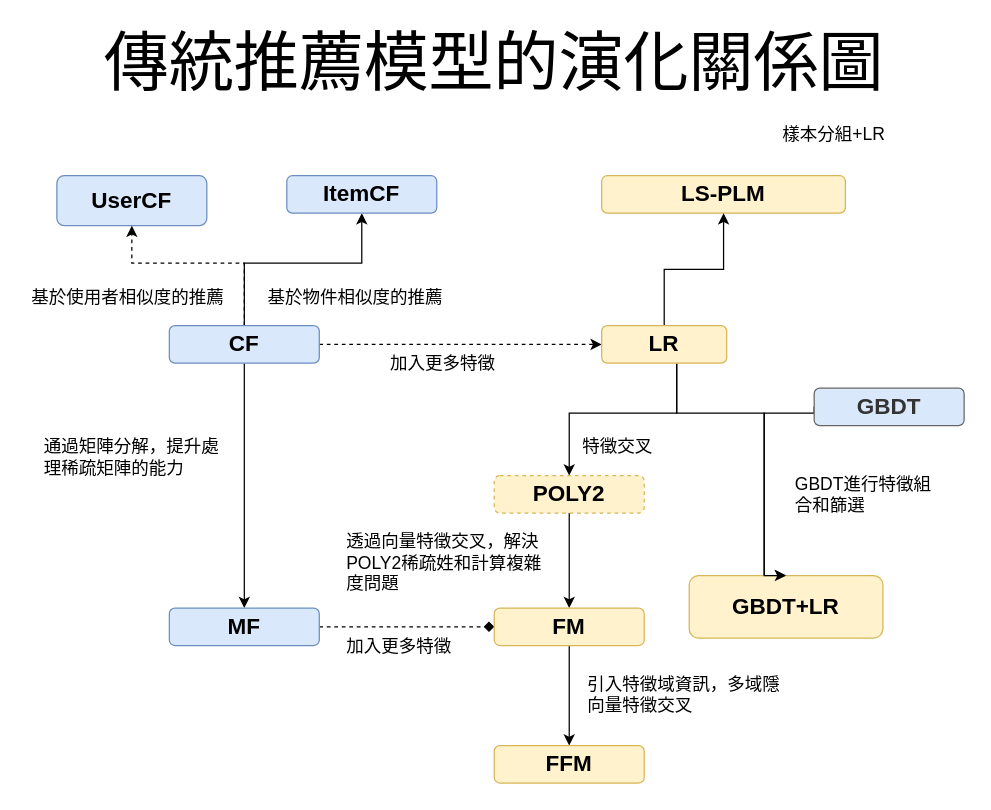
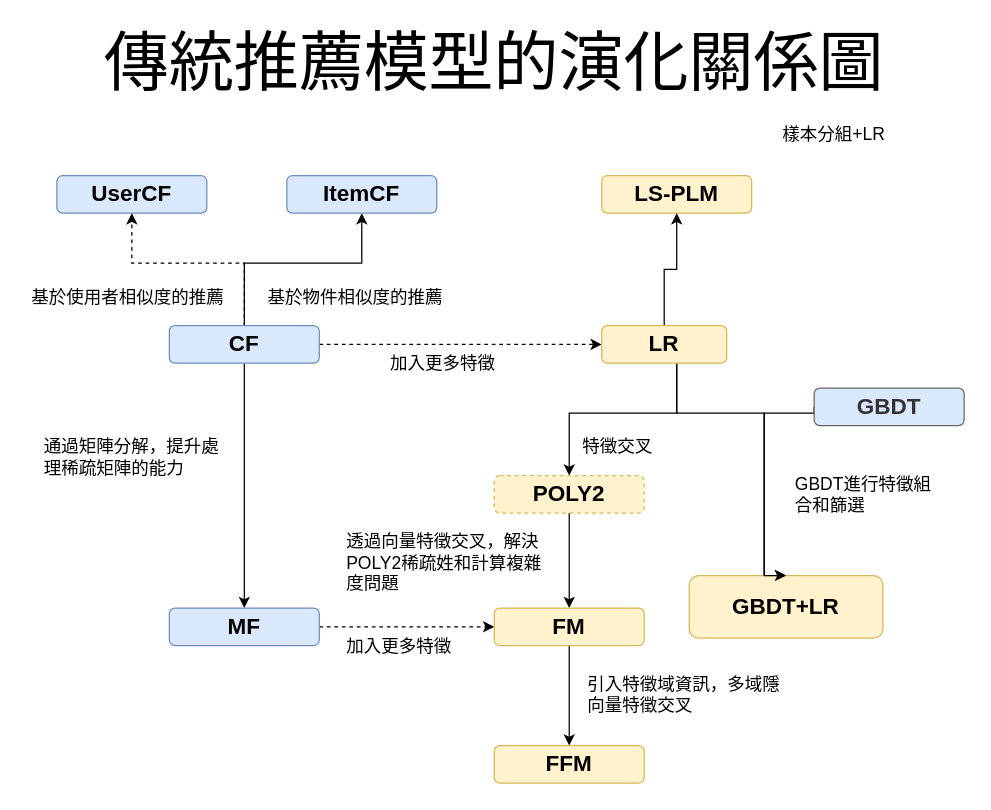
(724, 194) -> (677, 194)
(132, 201) -> (132, 194)
(483, 627) -> (484, 627)
